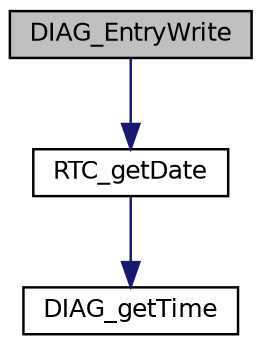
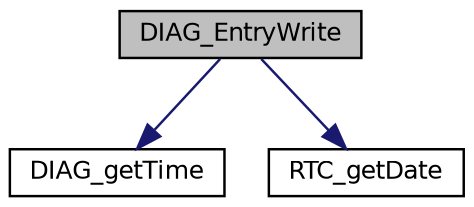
(131, 229) -> (187, 94)
